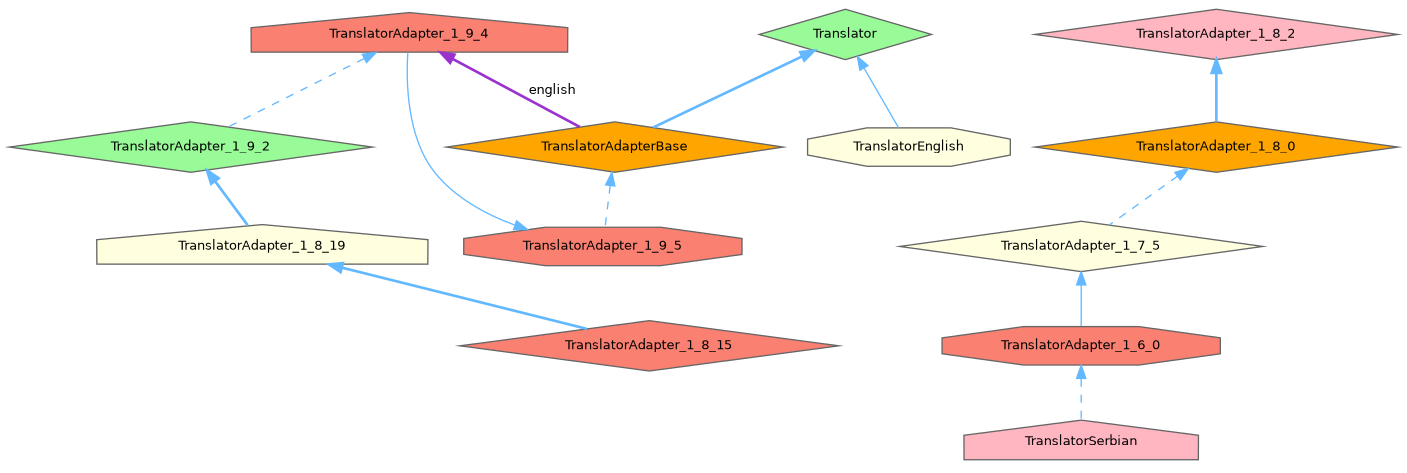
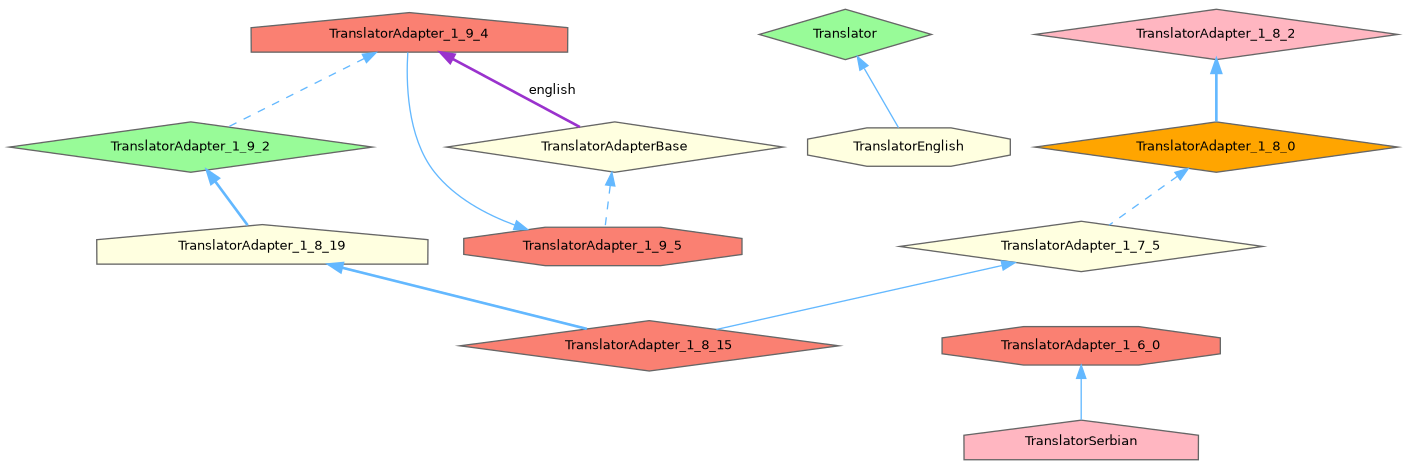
(728, 92) -> none
(615, 147) -> (615, 147)
(1081, 306) -> (859, 298)
(1081, 399) -> (1081, 399)
